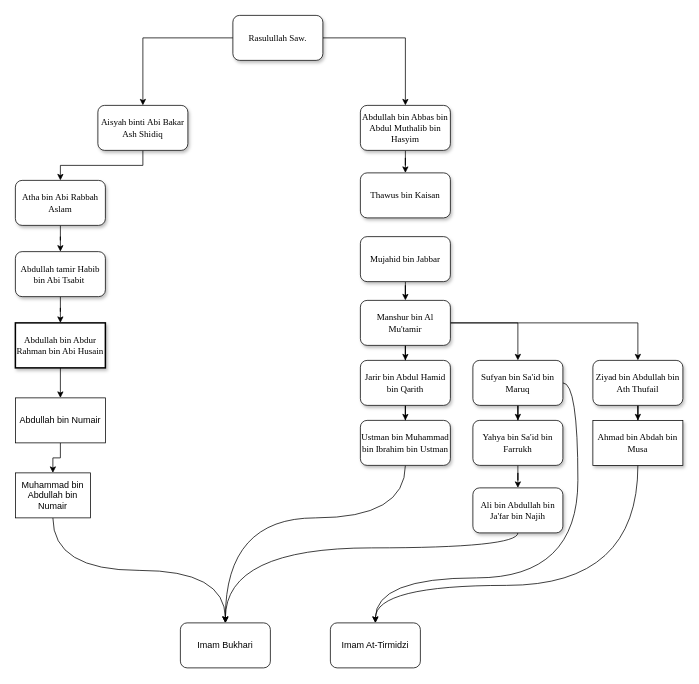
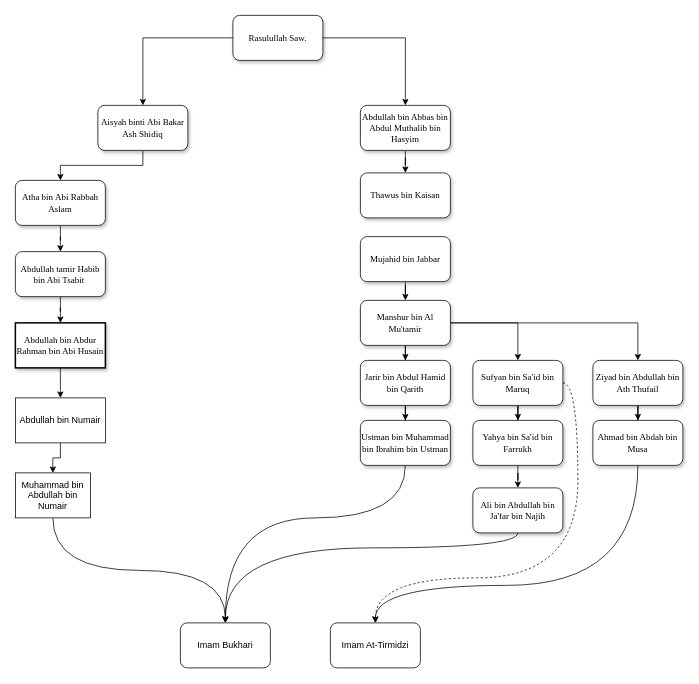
(638, 443) -> (638, 443)
(550, 555) -> (550, 555)
